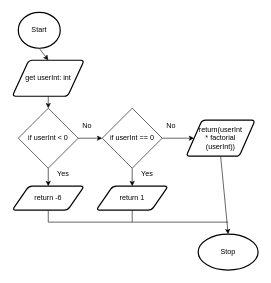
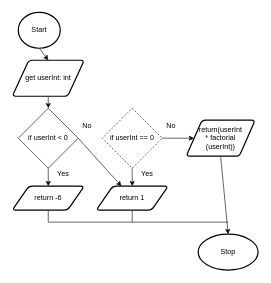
(79, 138) -> (99, 161)
(132, 138) -> (132, 138)
